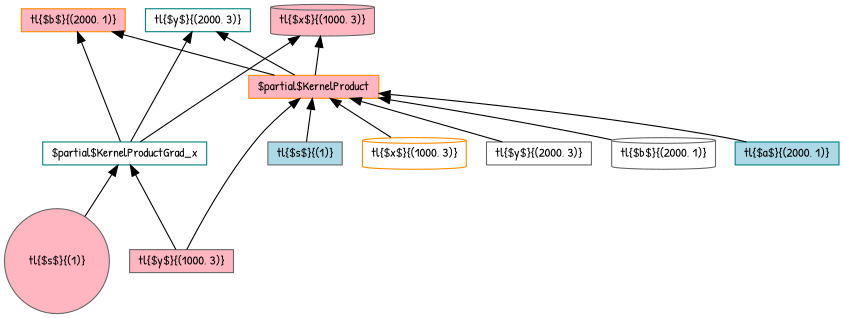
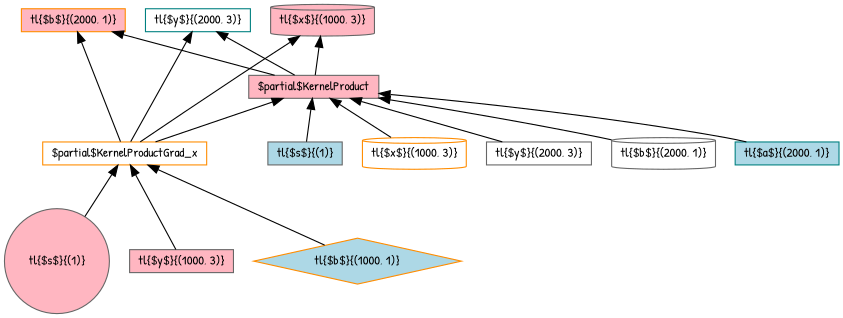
(314, 87) -> (314, 87)
(125, 153) -> (125, 153)
(232, 172) -> (214, 122)
none -> (358, 261)
